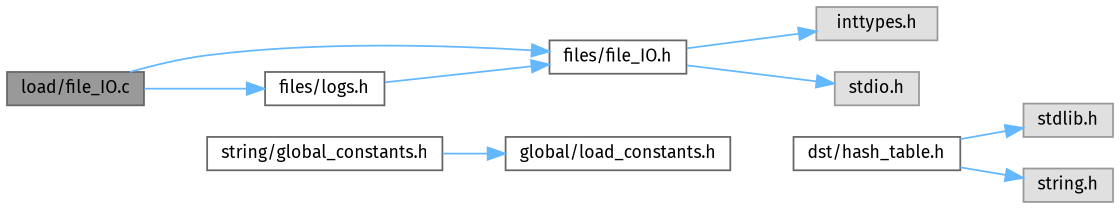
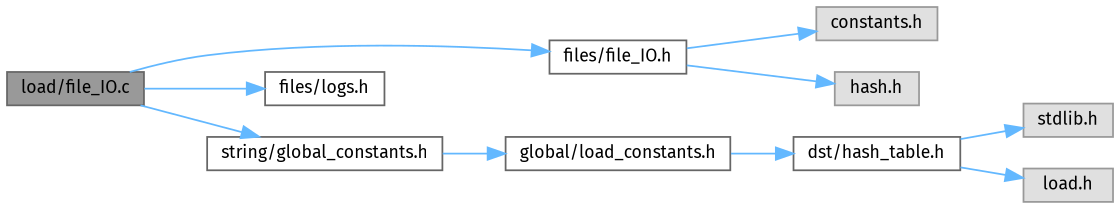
(877, 24) -> (877, 24)
(458, 74) -> none
(877, 89) -> (877, 89)
none -> (191, 119)
none -> (753, 154)
(1068, 185) -> (1068, 185)
